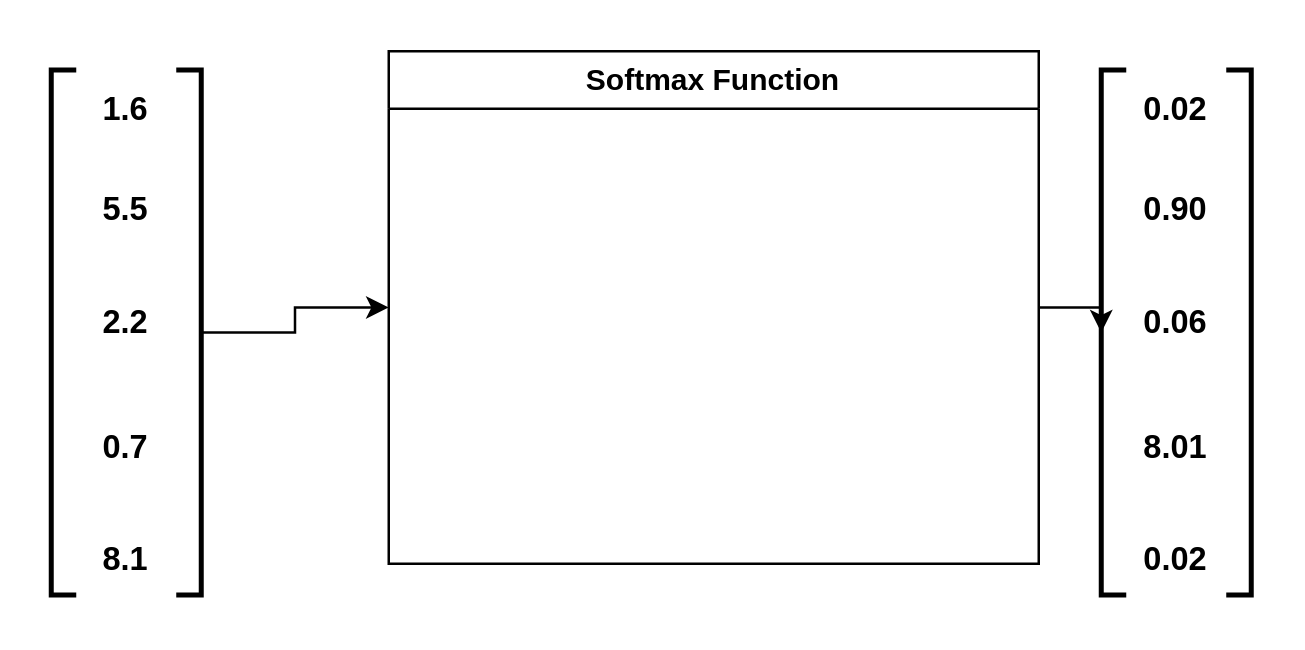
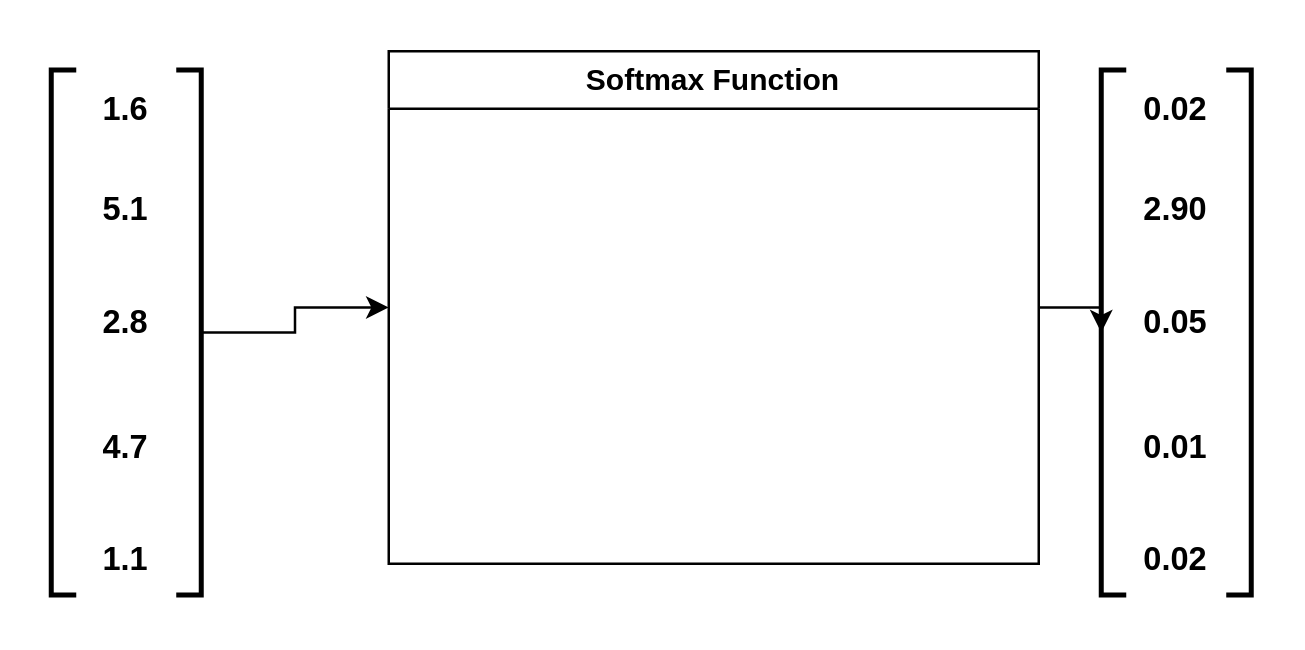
(126, 209) -> (126, 209)
(1176, 209) -> (1176, 209)
(126, 321) -> (126, 321)
(1176, 321) -> (1176, 321)
(126, 446) -> (126, 446)
(1176, 446) -> (1176, 446)
(126, 559) -> (126, 559)
